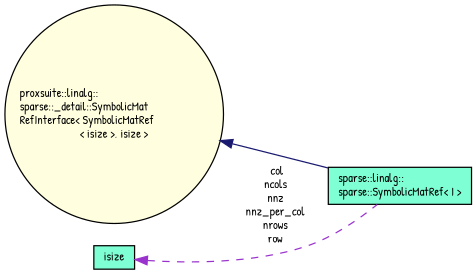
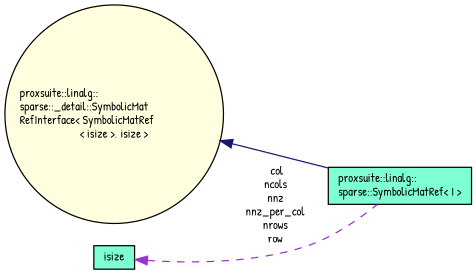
(400, 186) -> (400, 186)
